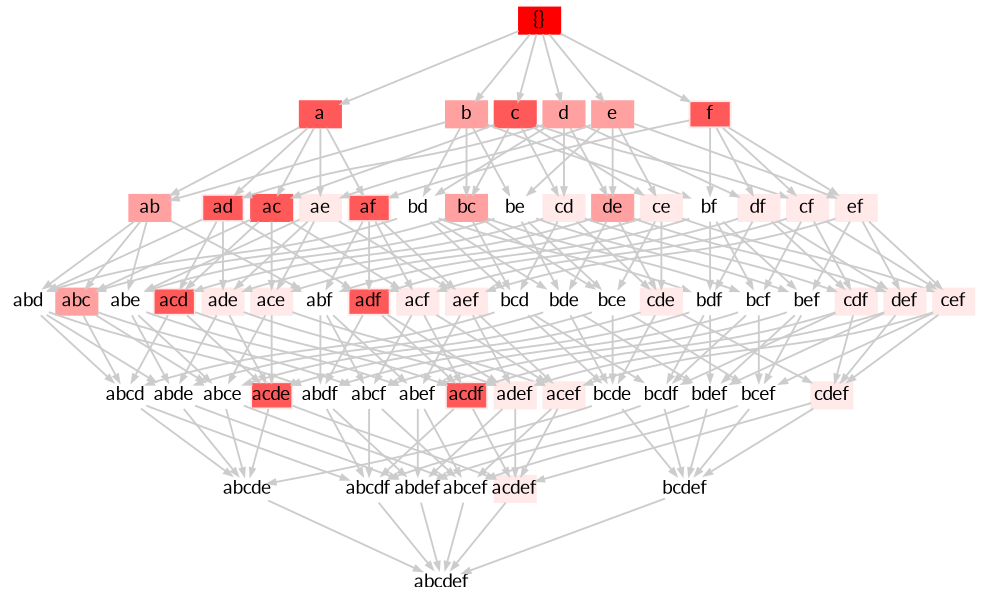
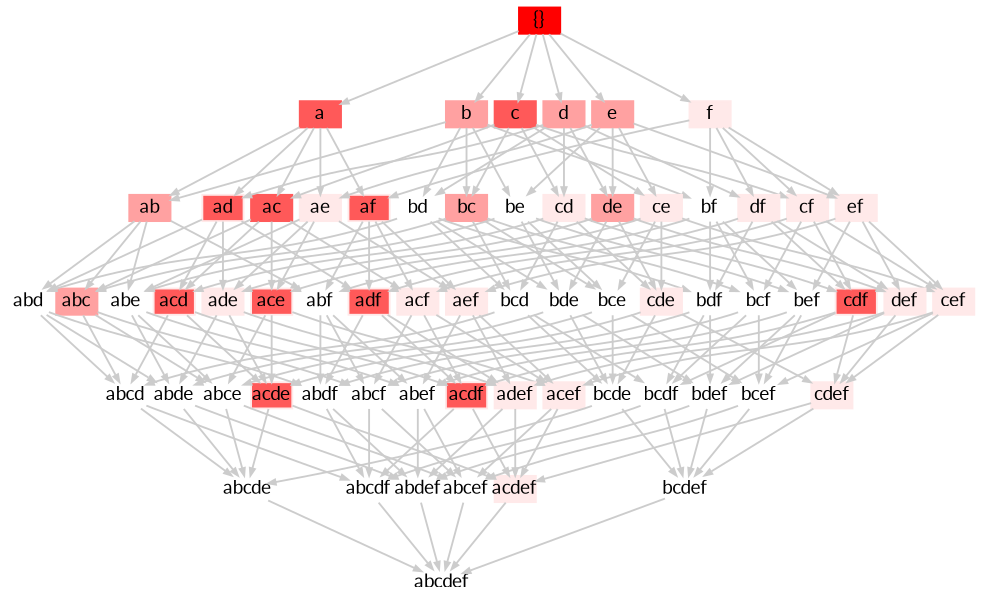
(710, 114) -> (710, 114)
(272, 302) -> (272, 302)
(856, 302) -> (856, 302)
